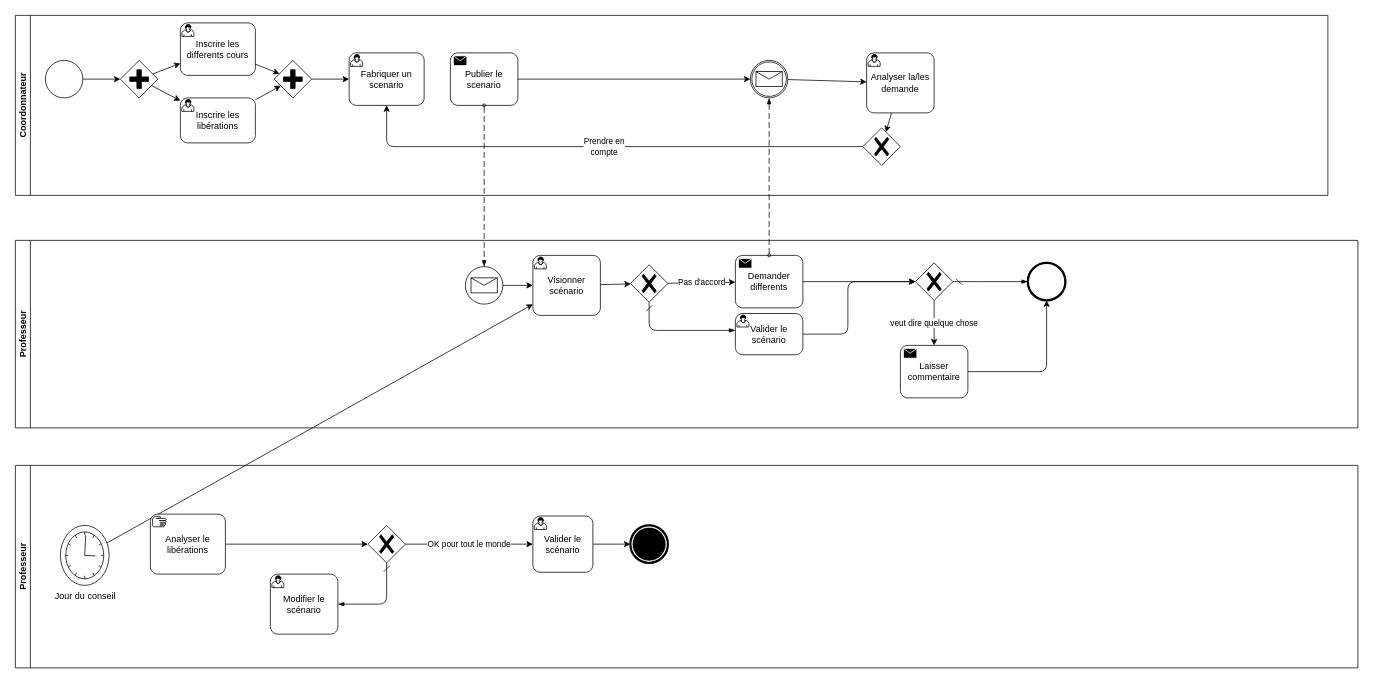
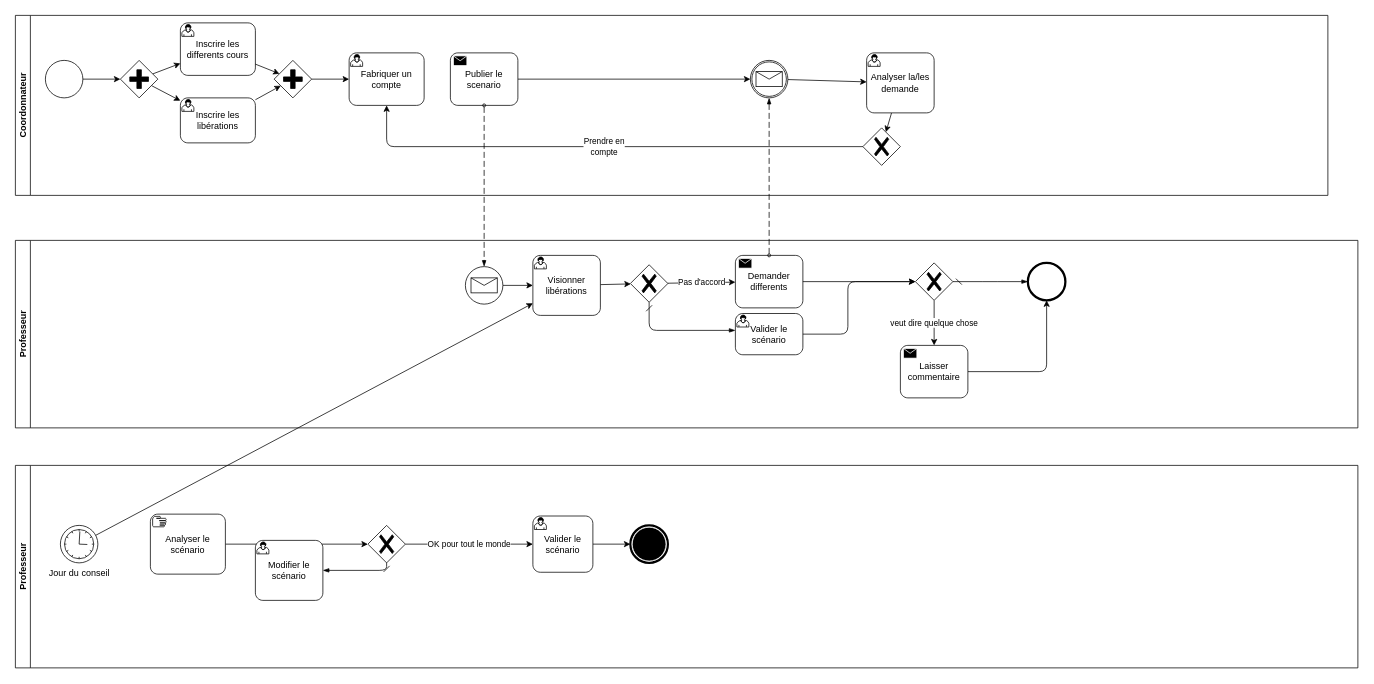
(387, 79) -> (387, 79)
(567, 285) -> (567, 285)
(188, 544) -> (188, 544)
(85, 555) -> (79, 544)
(304, 604) -> (289, 570)
